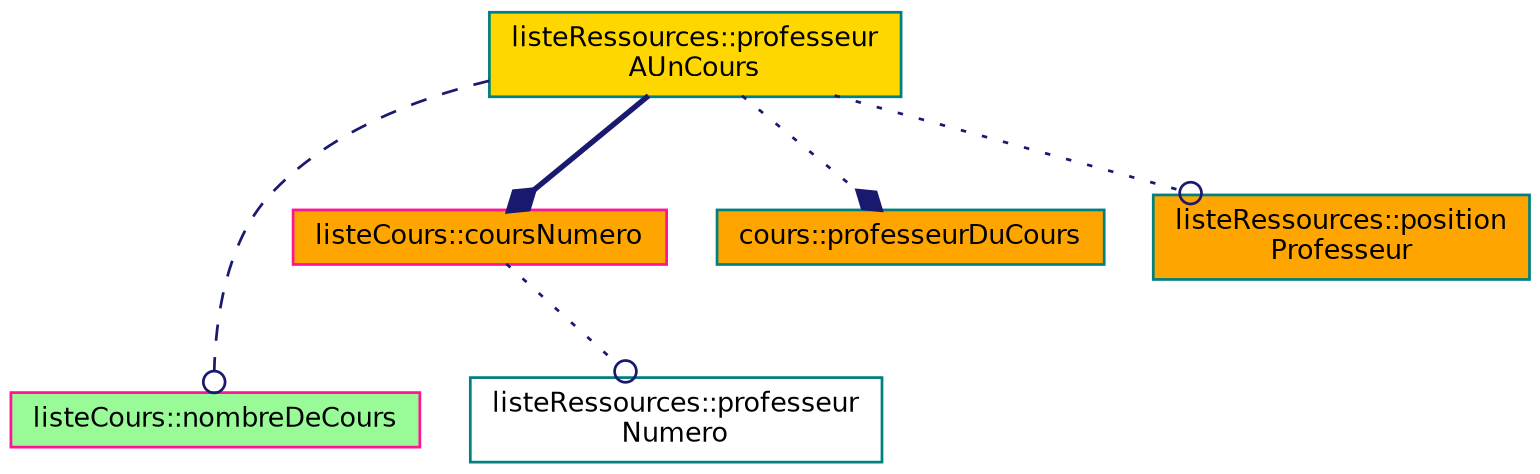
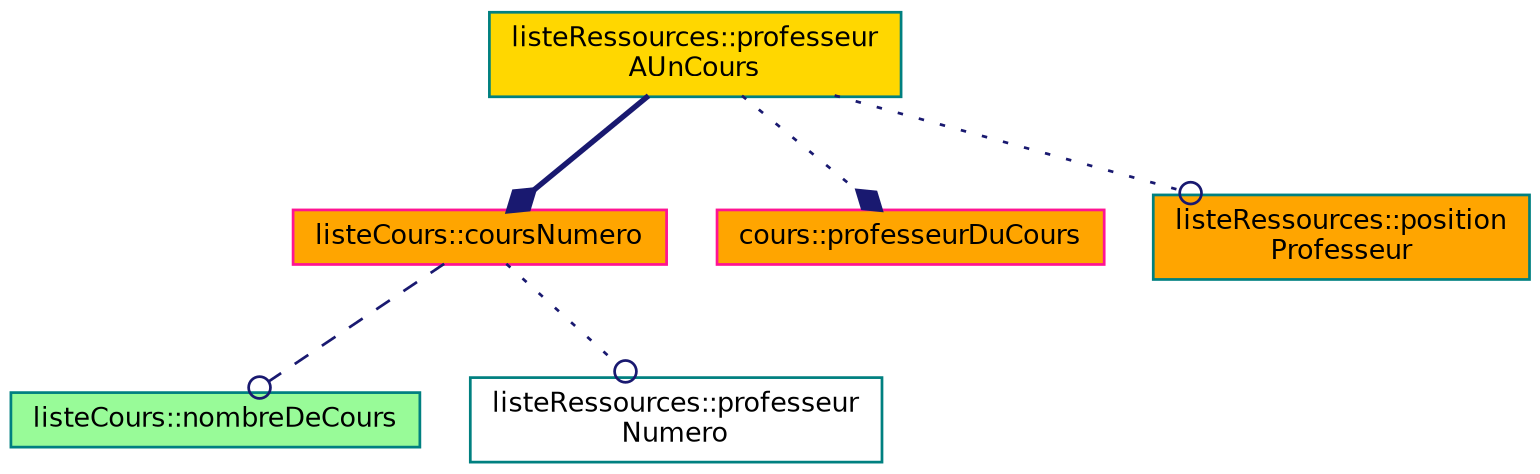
(292, 173) -> (357, 322)
(911, 237) -> (911, 237)
(215, 420) -> (215, 420)
